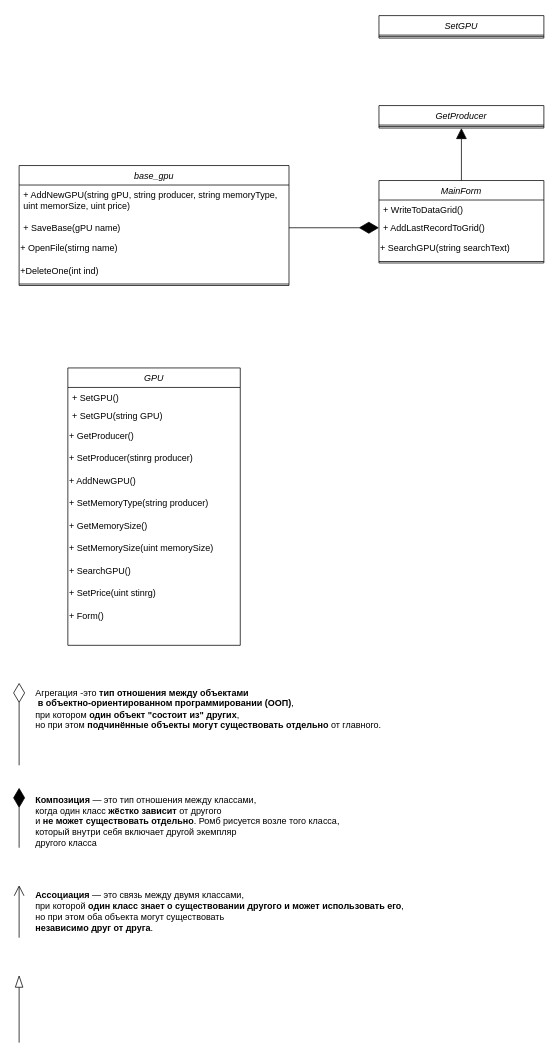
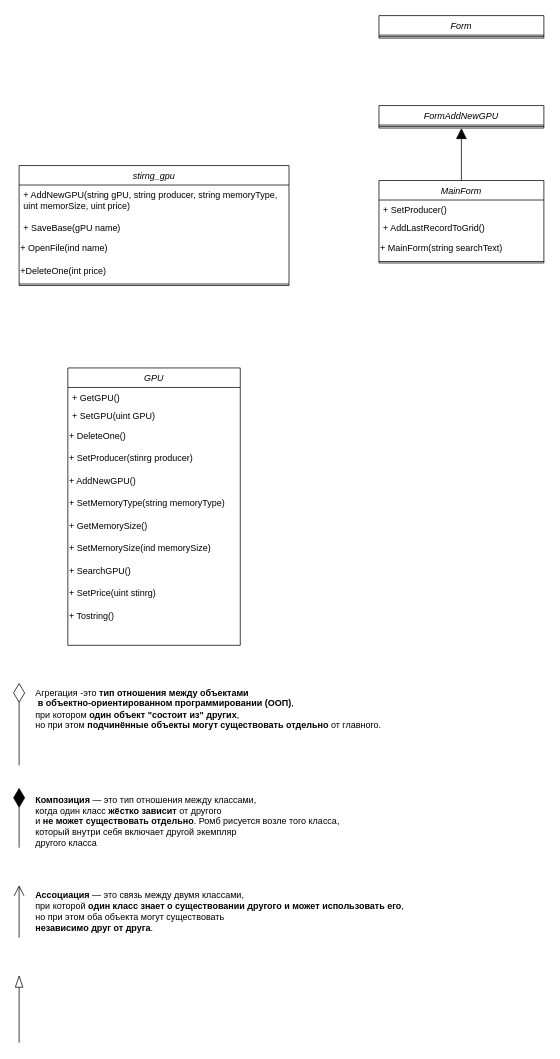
(461, 26) -> (461, 26)
(461, 116) -> (461, 116)
(154, 176) -> (154, 176)
(428, 210) -> (420, 210)
(325, 228) -> none
(73, 249) -> (65, 249)
(453, 249) -> (449, 249)
(64, 271) -> (69, 271)
(96, 398) -> (96, 398)
(119, 416) -> (114, 416)
(106, 436) -> (100, 436)
(147, 504) -> (152, 504)
(144, 549) -> (142, 549)
(88, 616) -> (97, 616)
